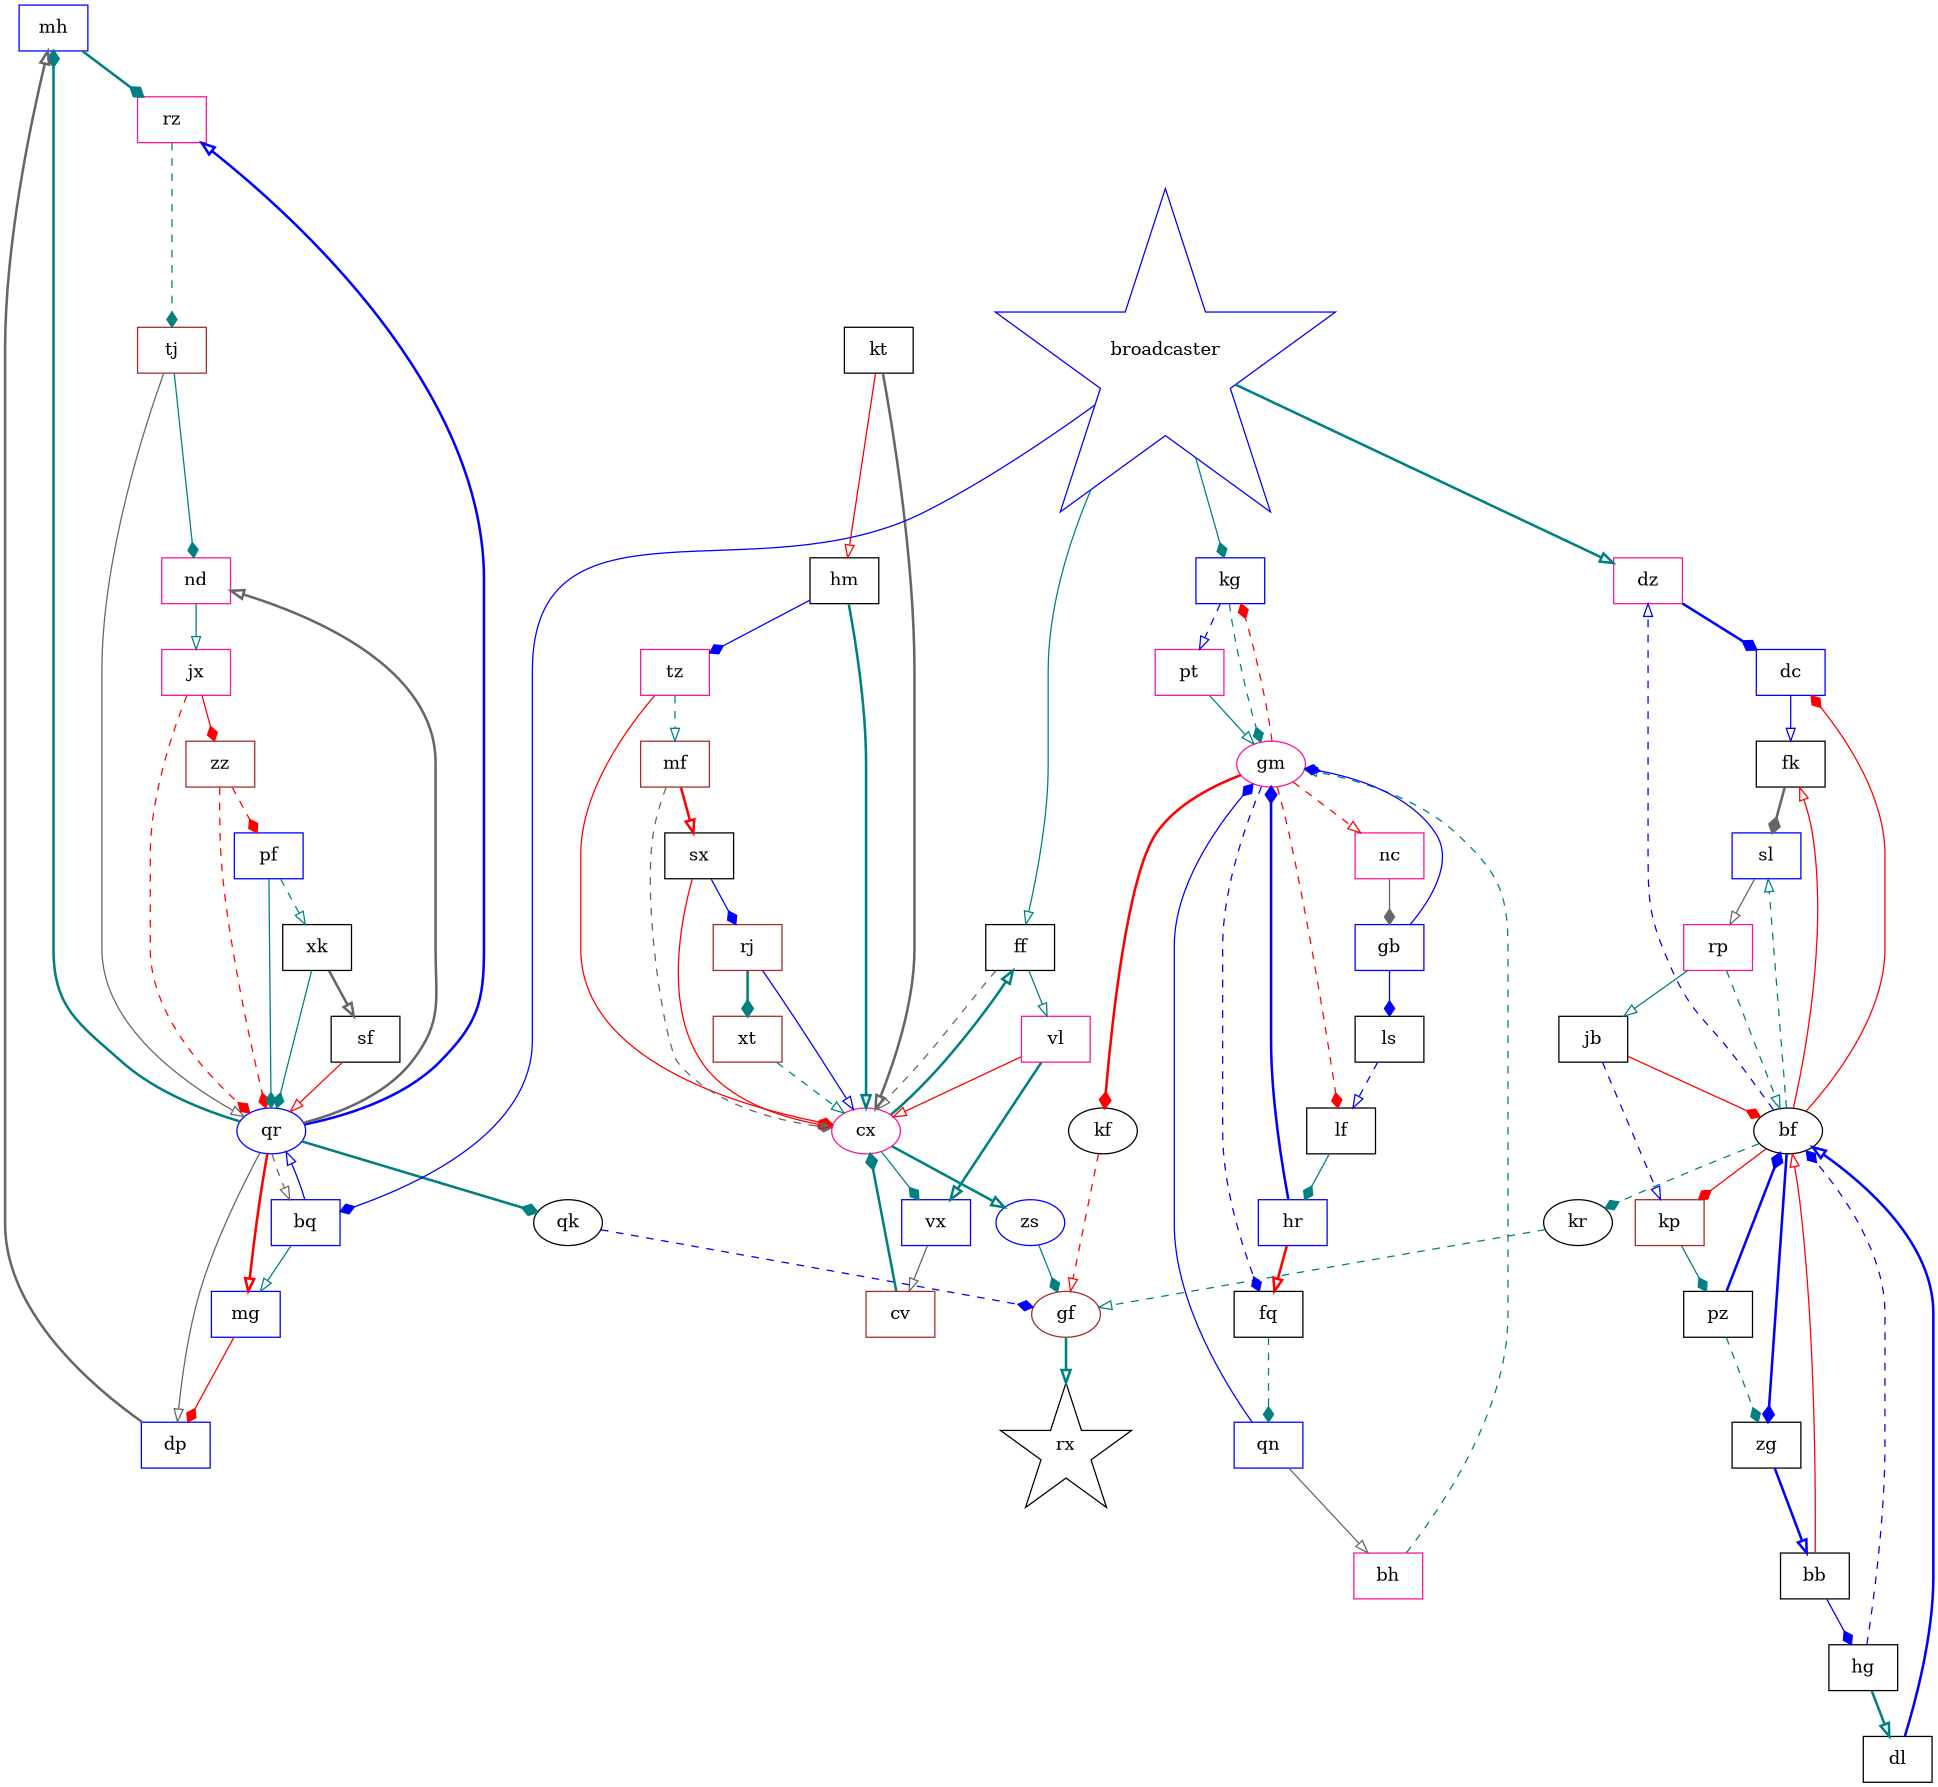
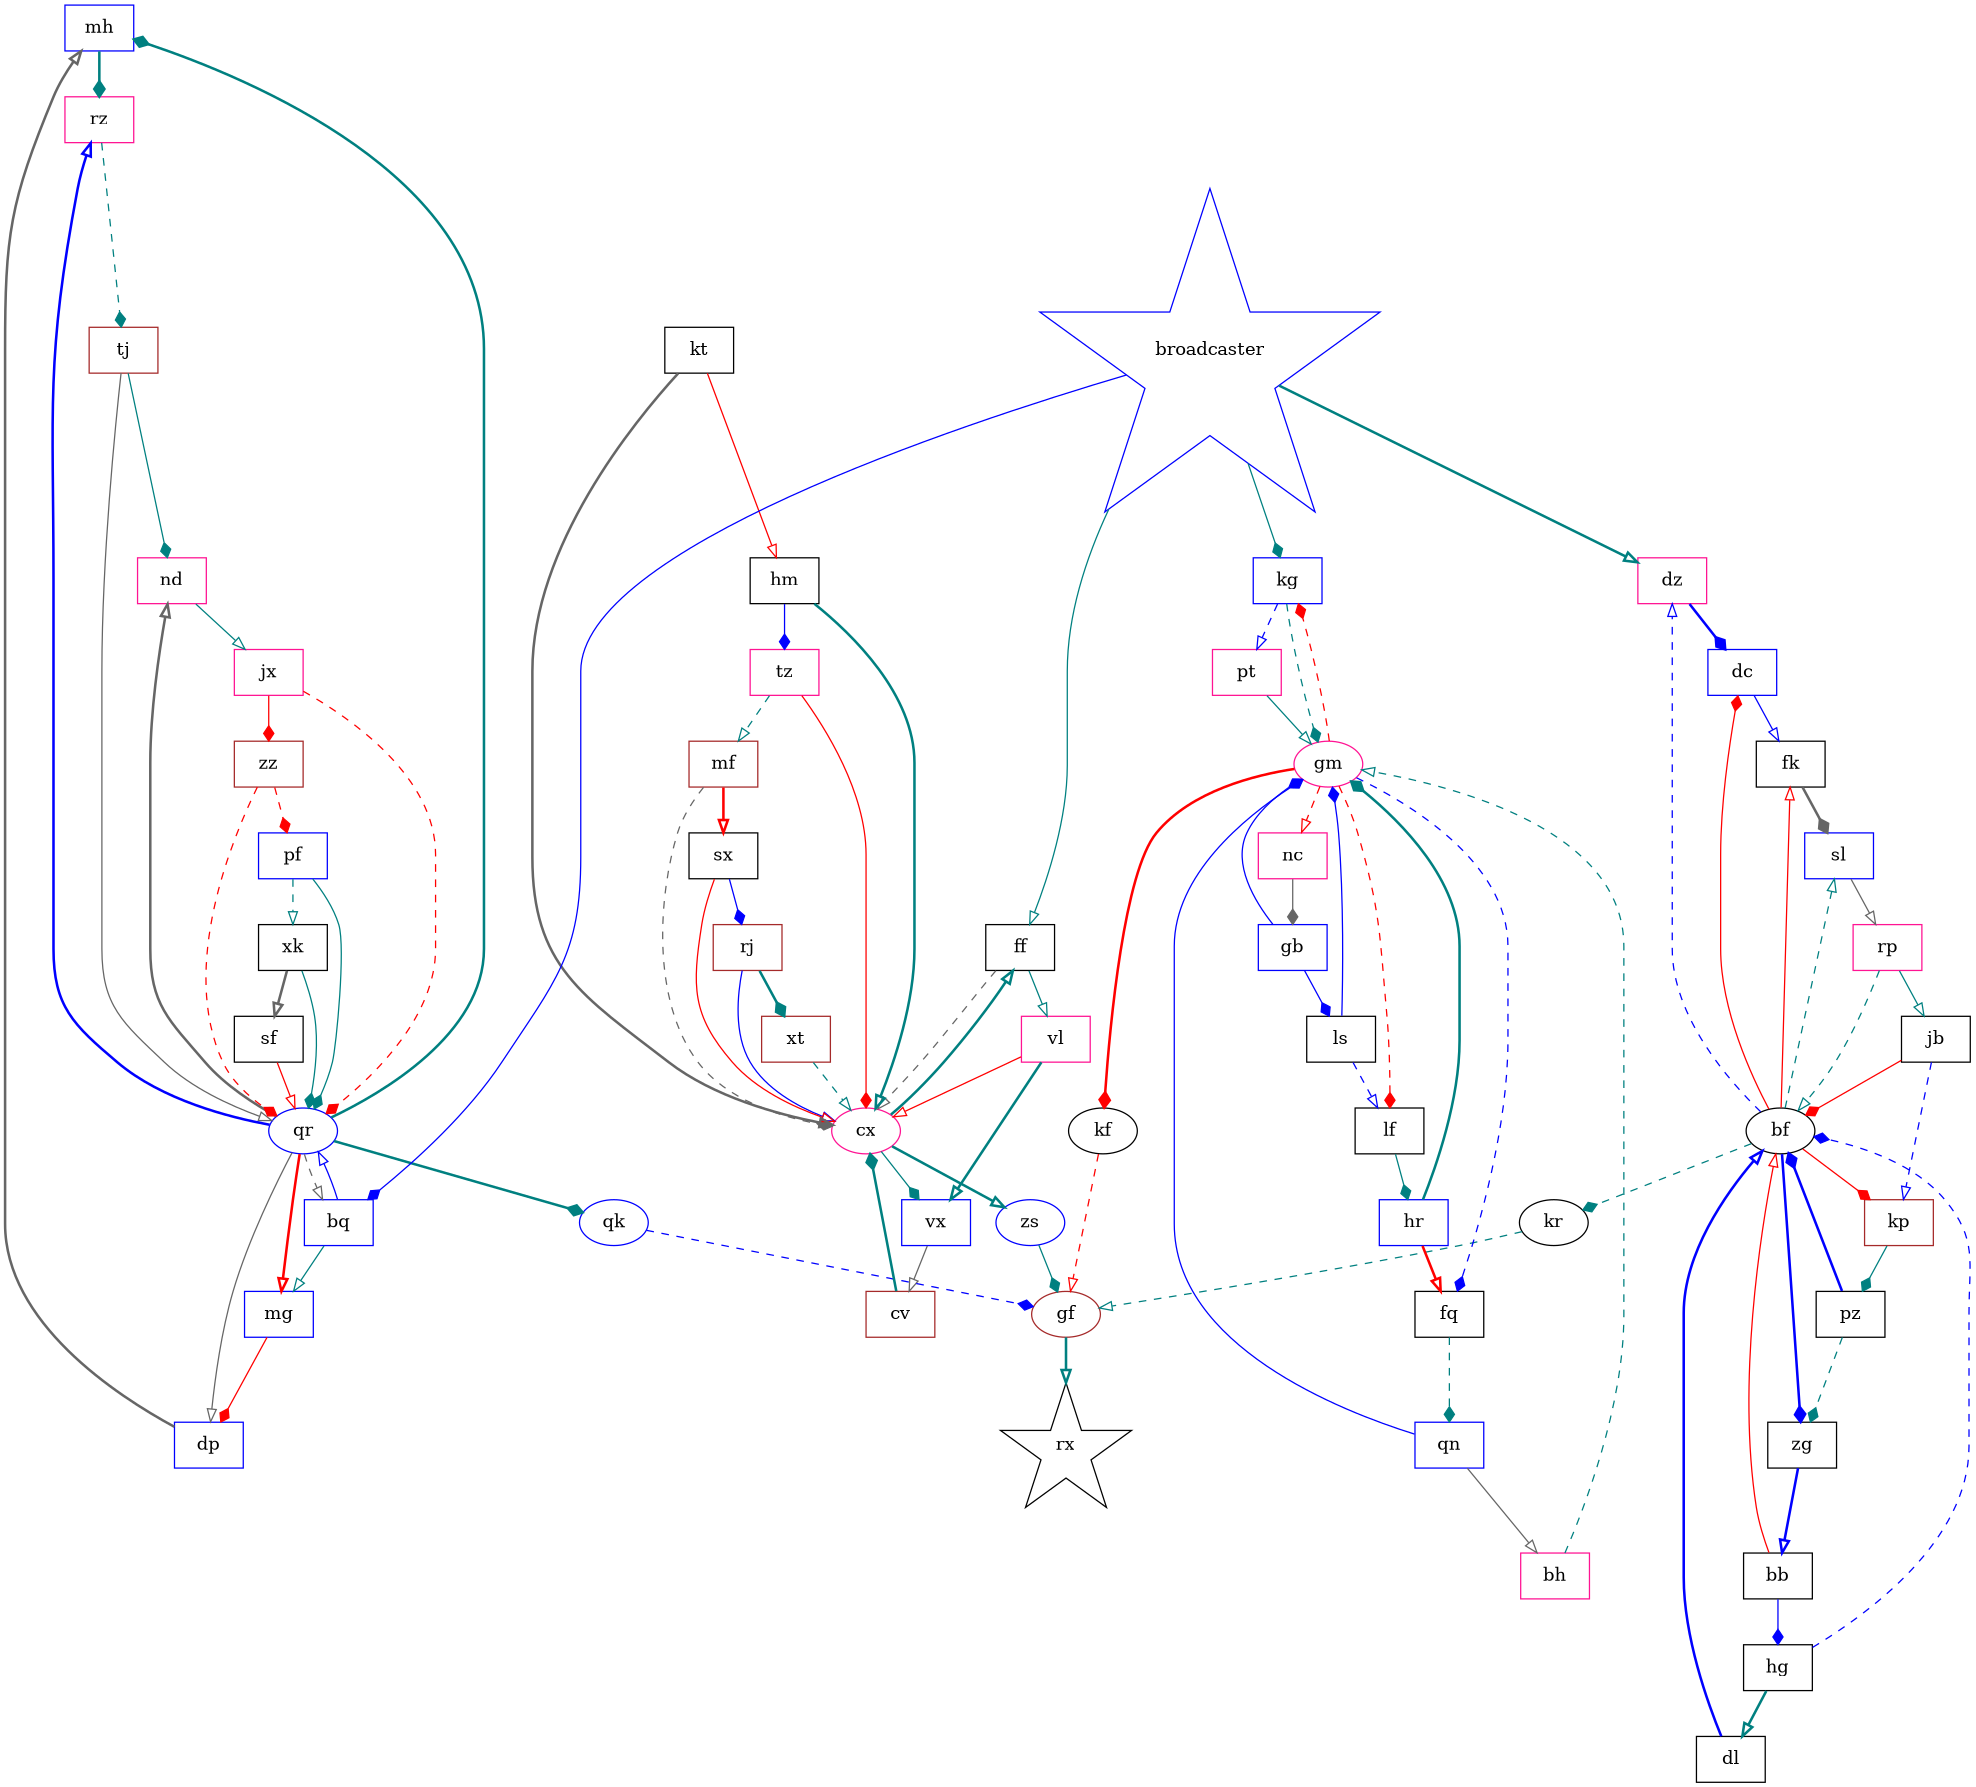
none -> (1342, 909)
(1271, 1002) -> (1460, 981)
(568, 1223) -> (614, 1223)
